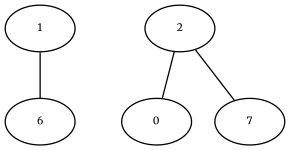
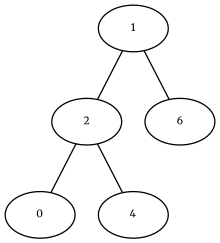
none -> (110, 75)
(250, 122) -> (133, 215)
